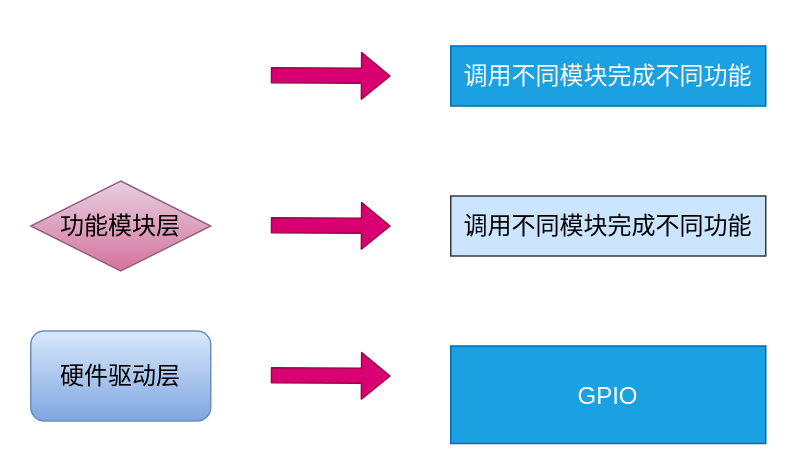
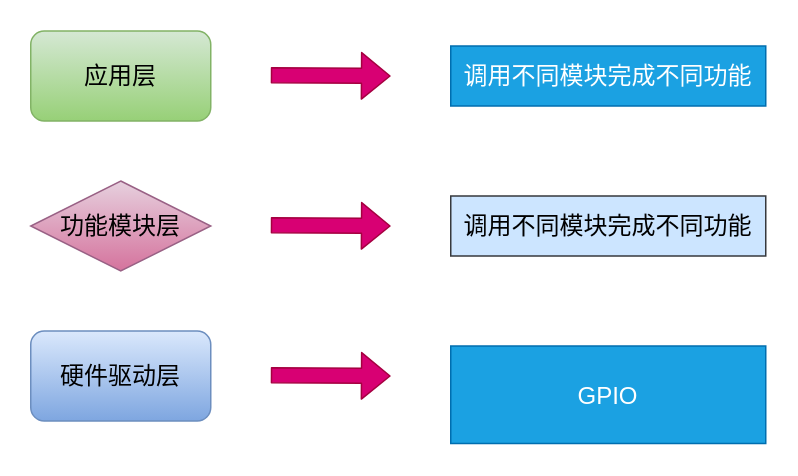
none -> (121, 76)
